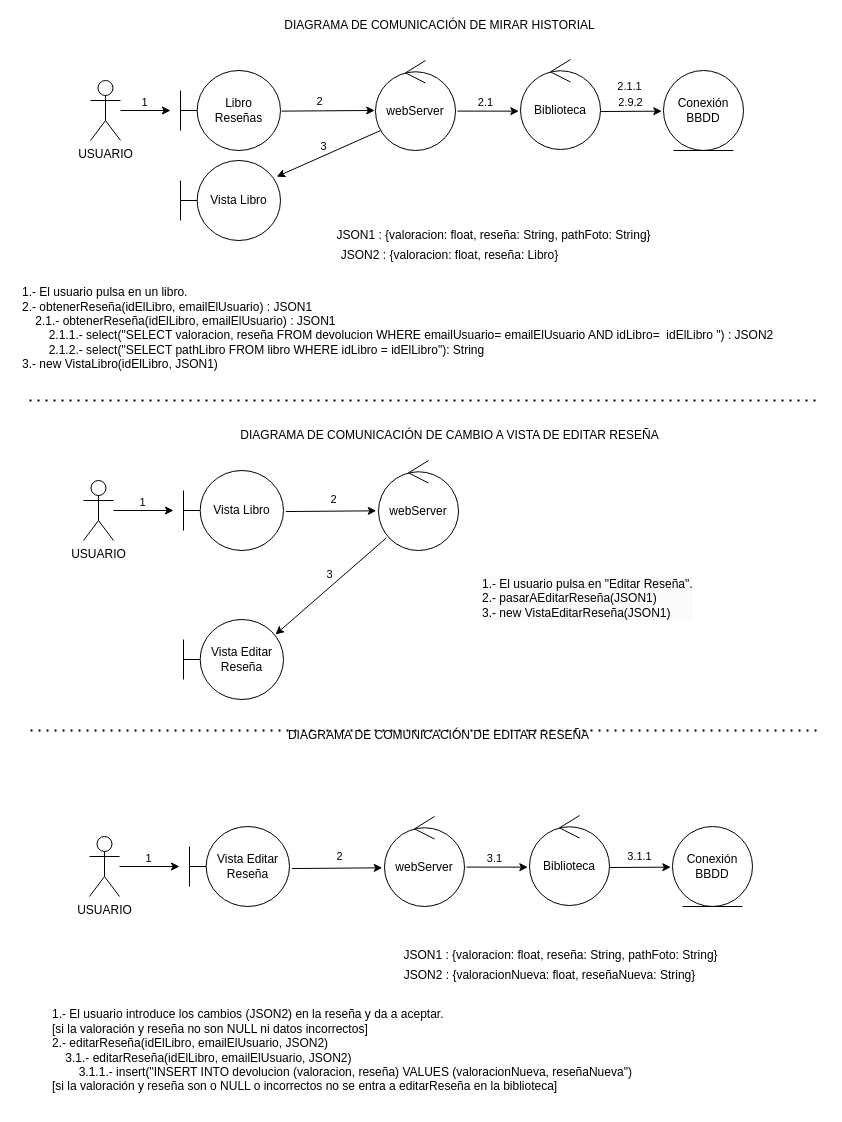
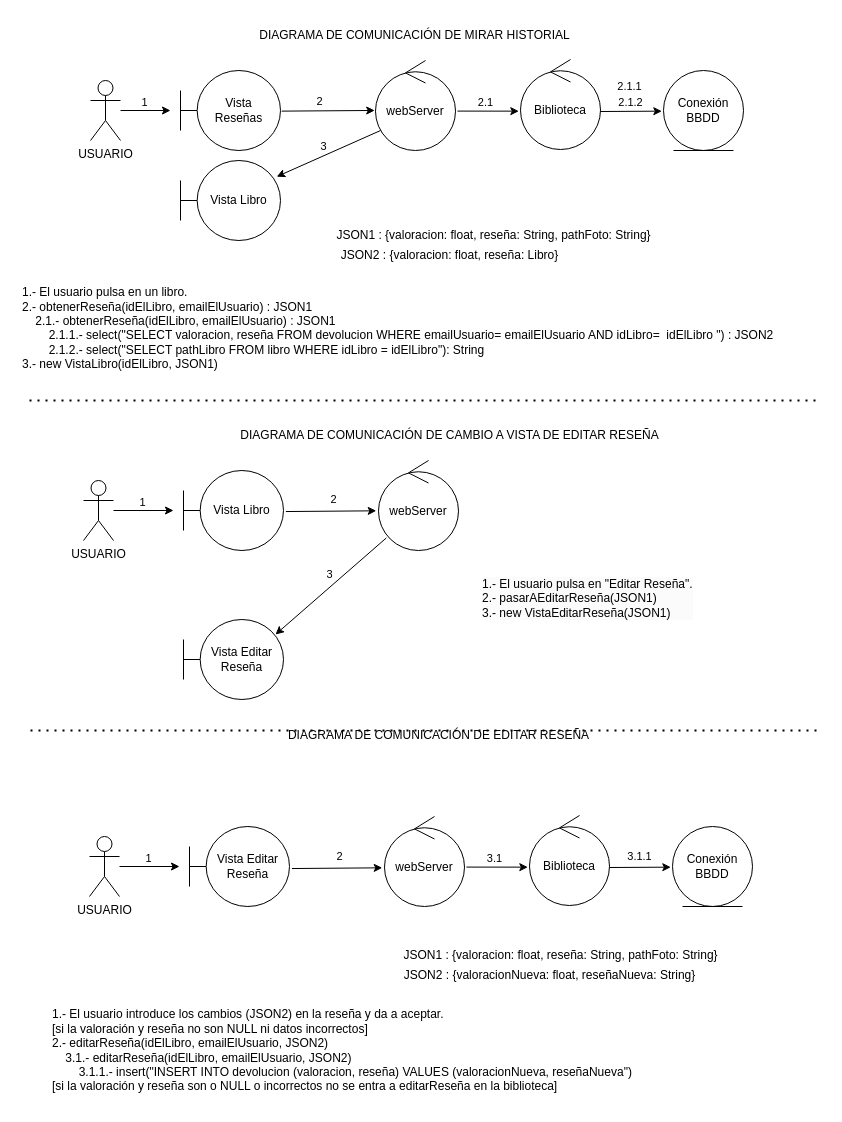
(440, 26) -> (415, 36)
(631, 103) -> (631, 103)
(239, 111) -> (239, 111)
